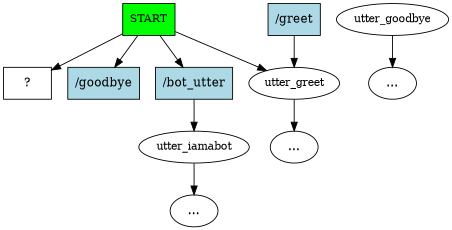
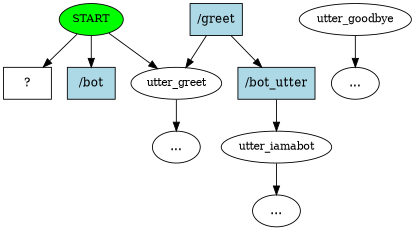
(149, 19) -> (91, 19)
(169, 48) -> (243, 48)
(104, 83) -> (91, 83)
